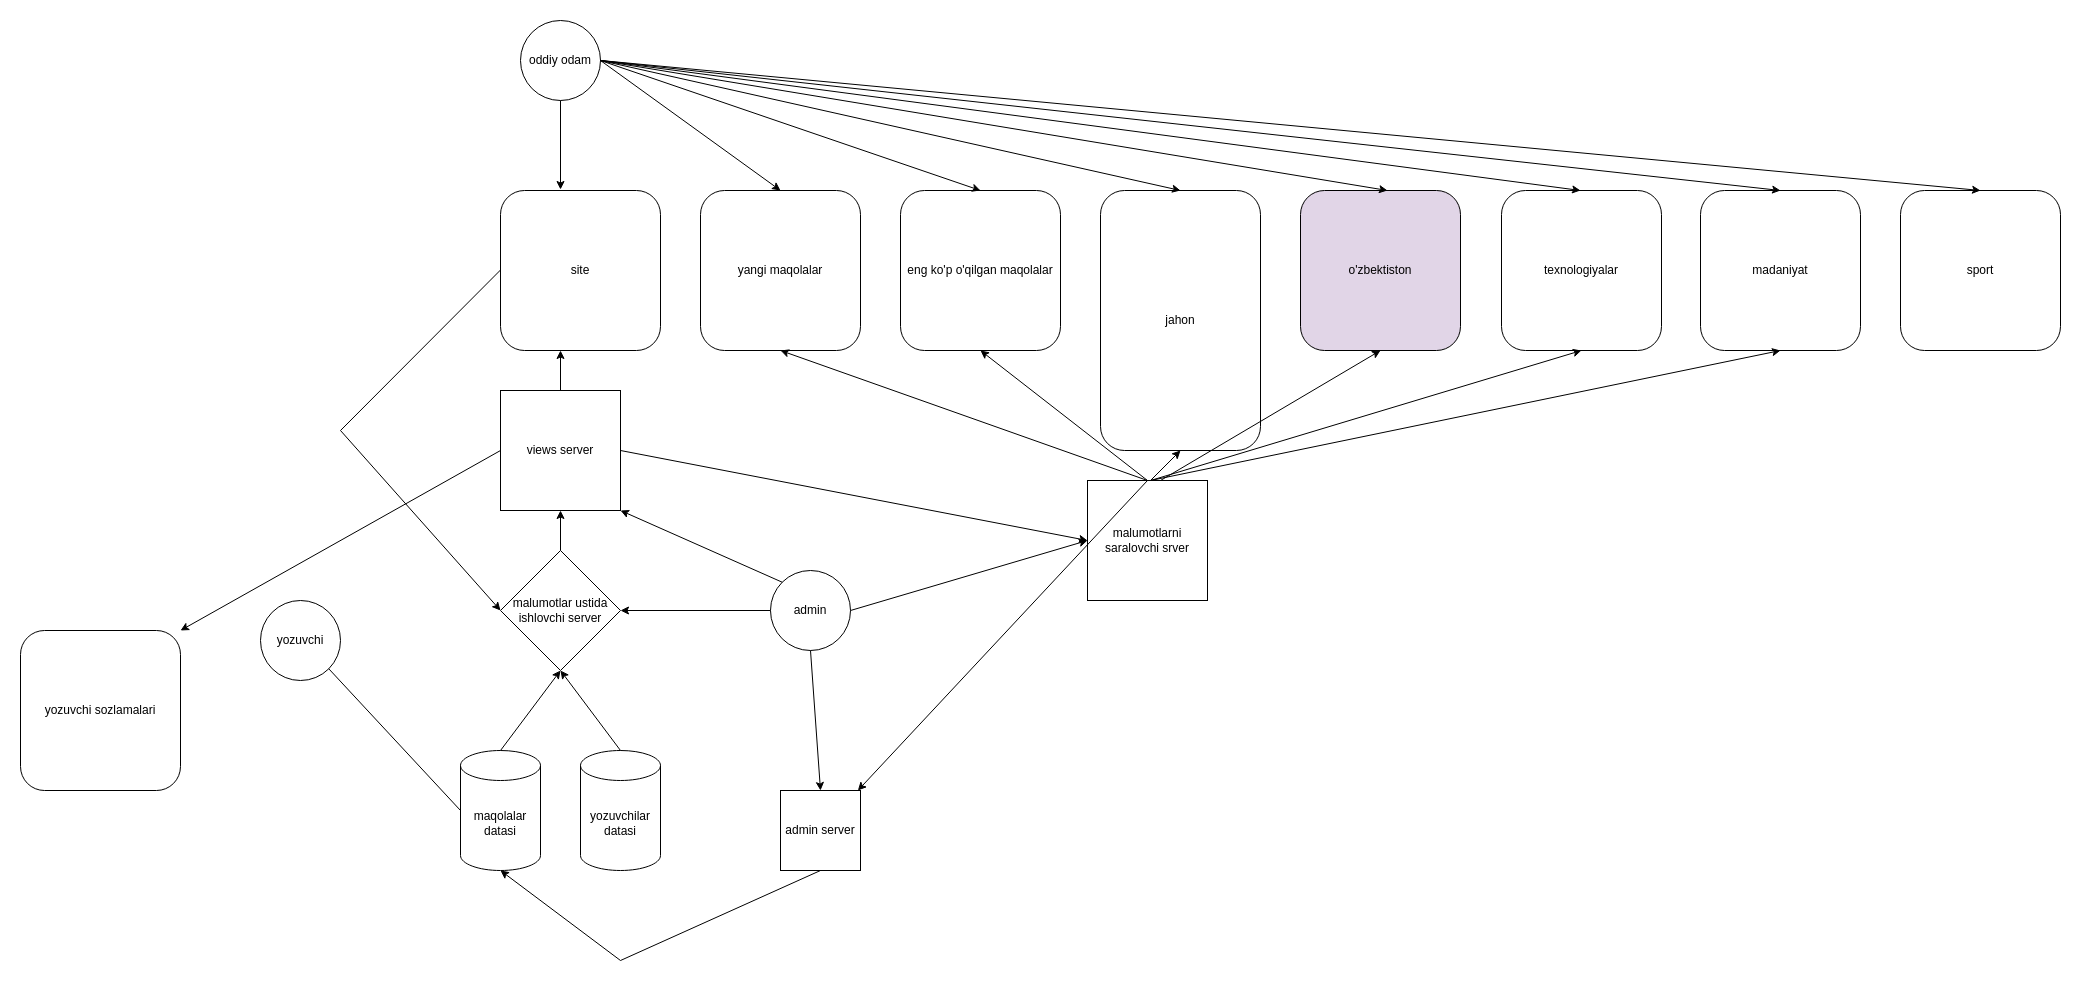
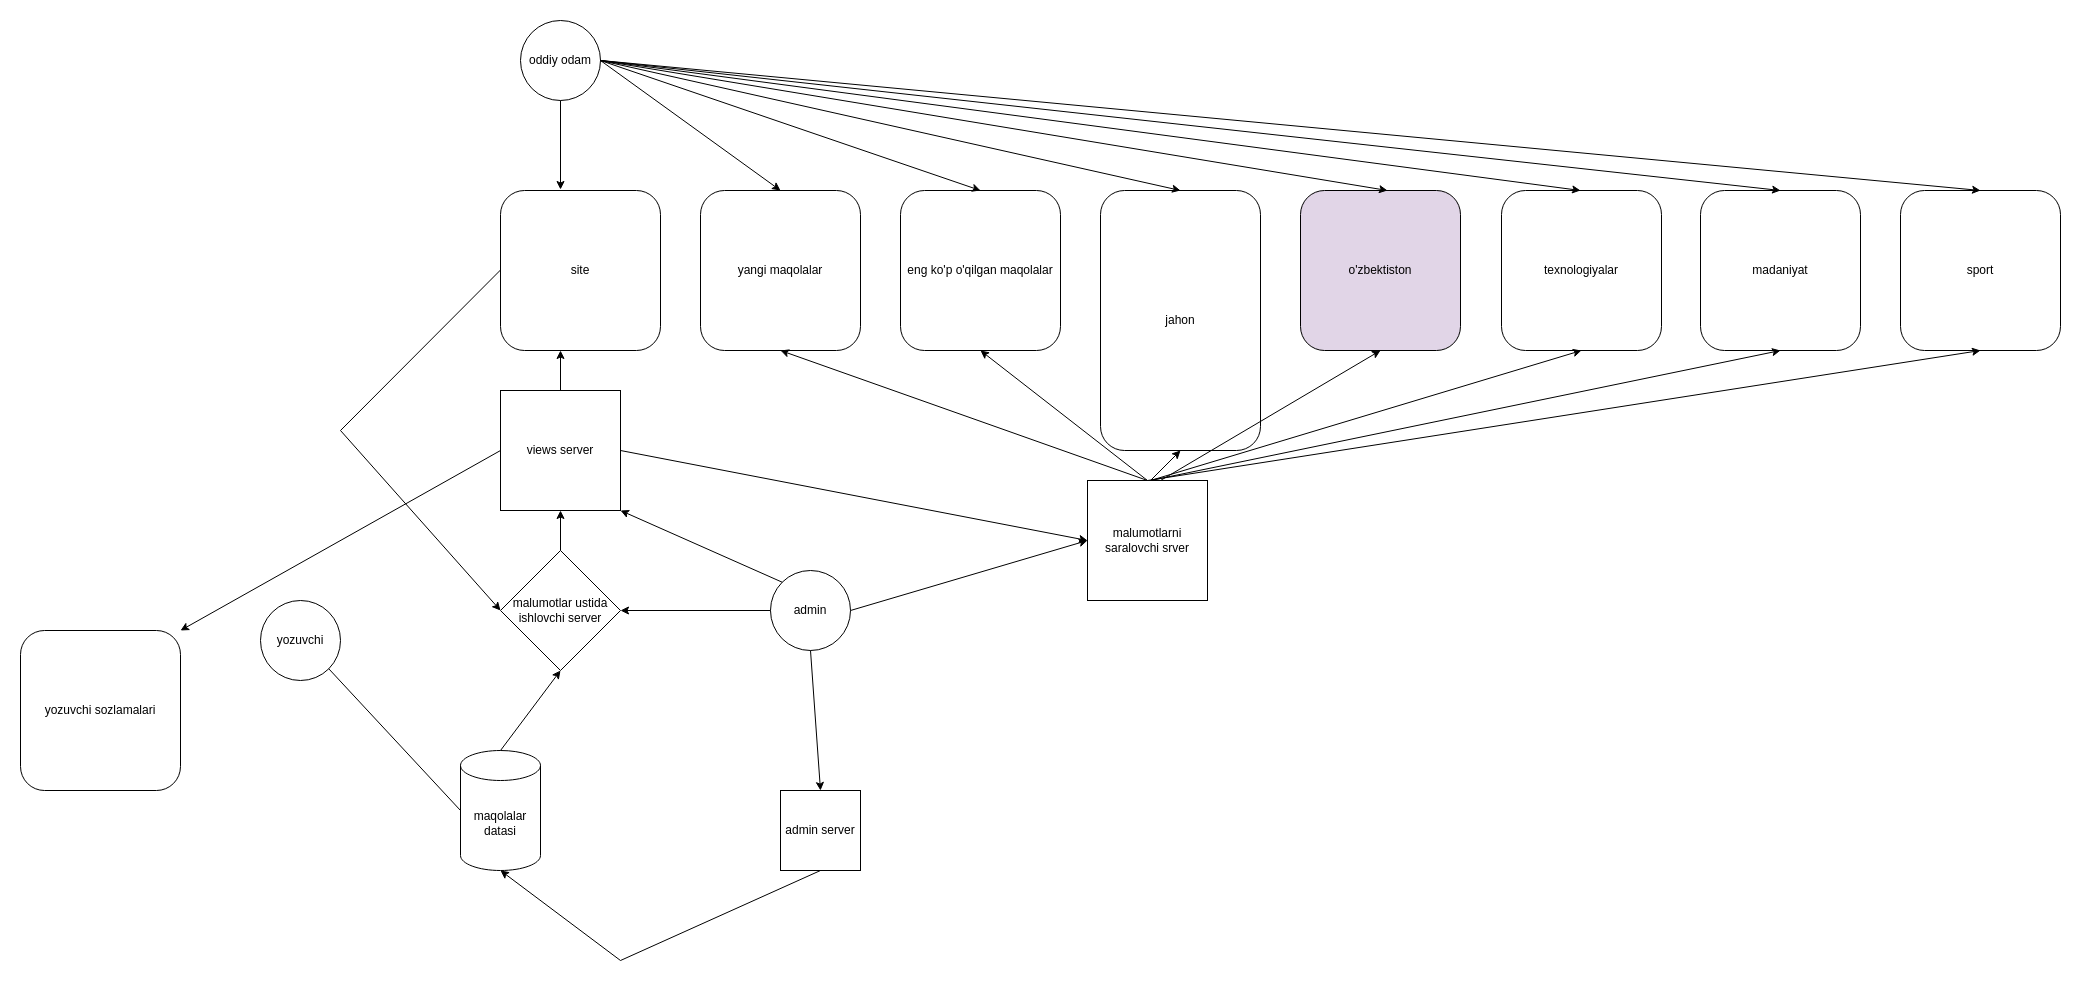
(1005, 633) -> (1572, 414)
(593, 713) -> none
(621, 811) -> none
